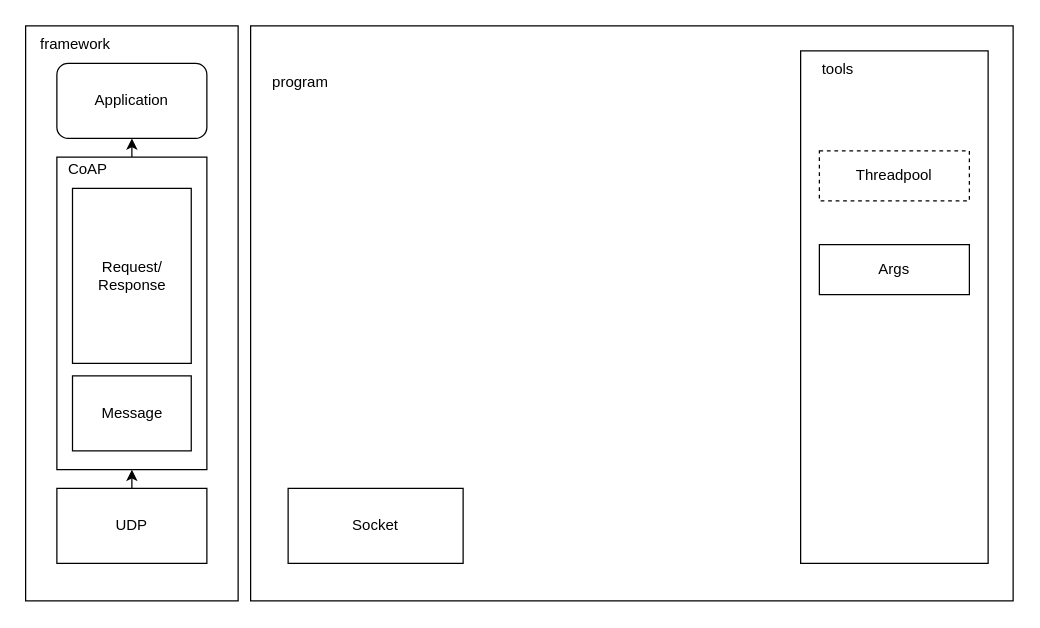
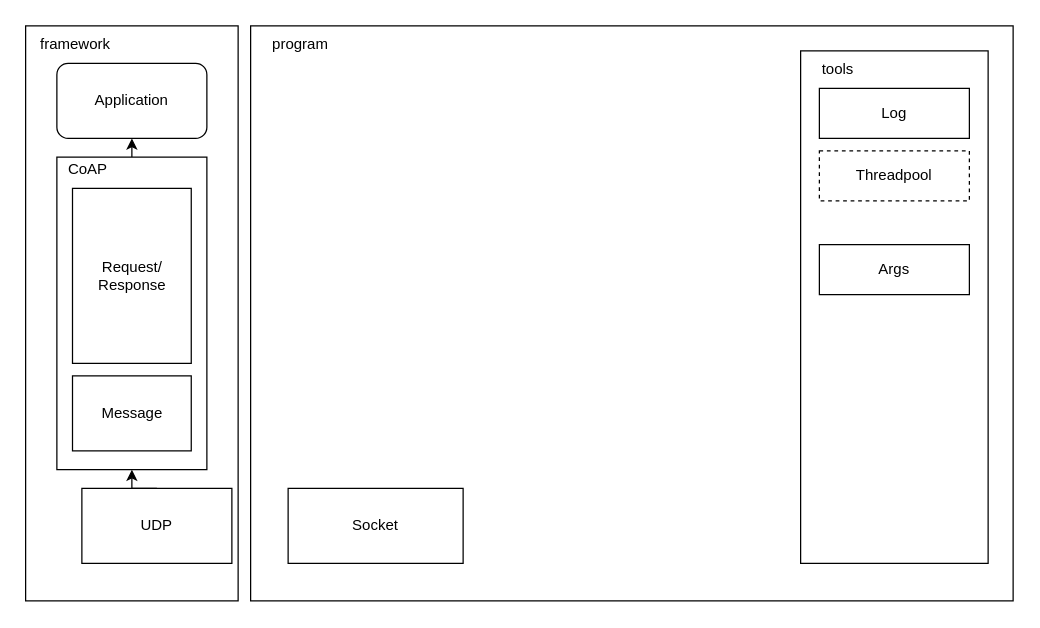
(301, 82) -> (301, 44)
none -> (894, 113)
(132, 526) -> (157, 526)
